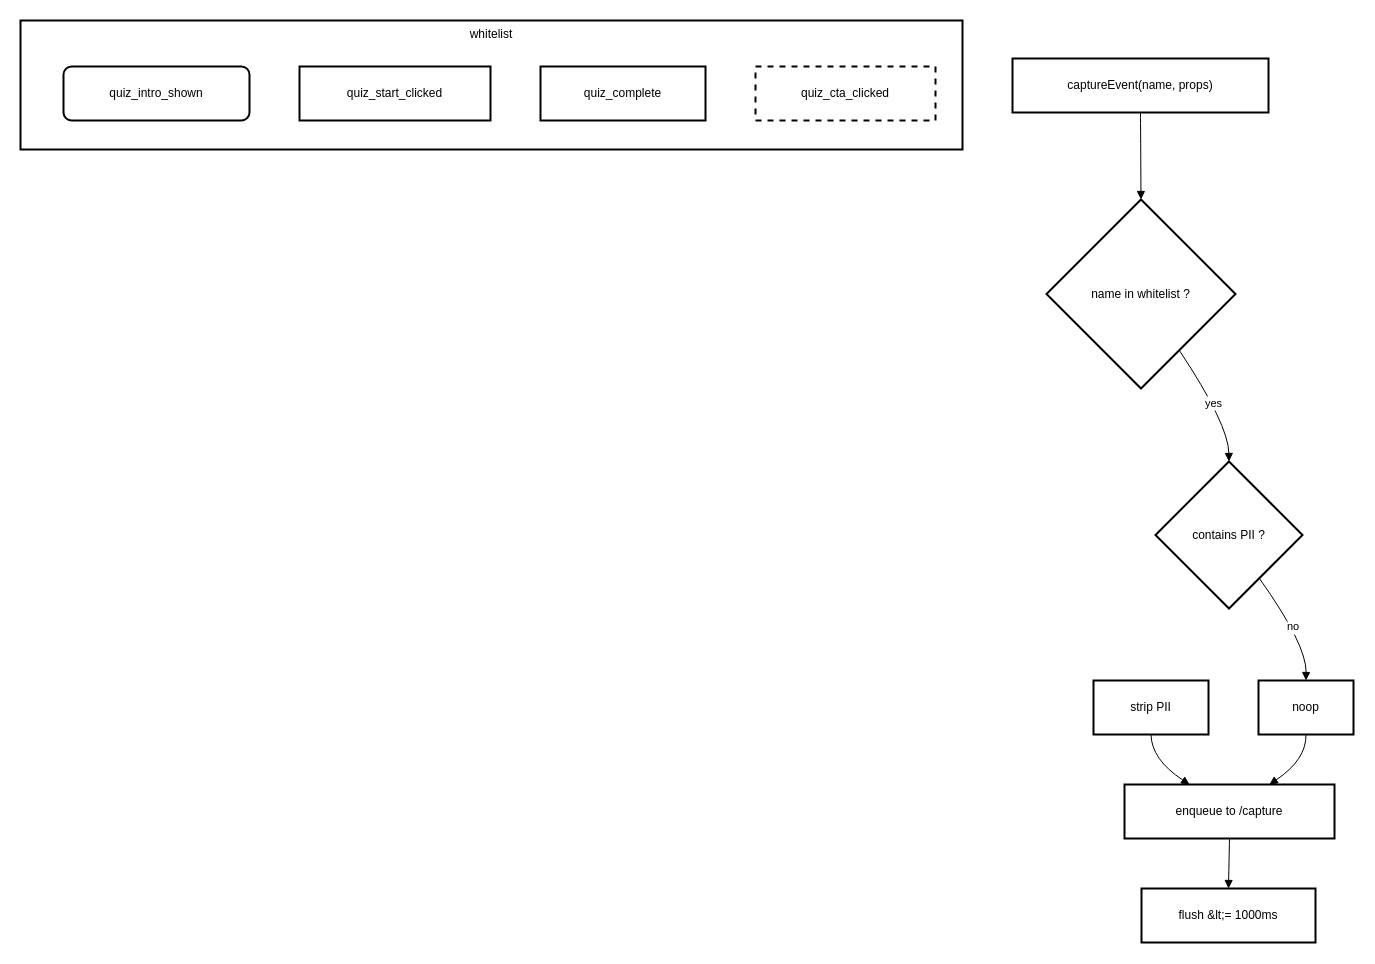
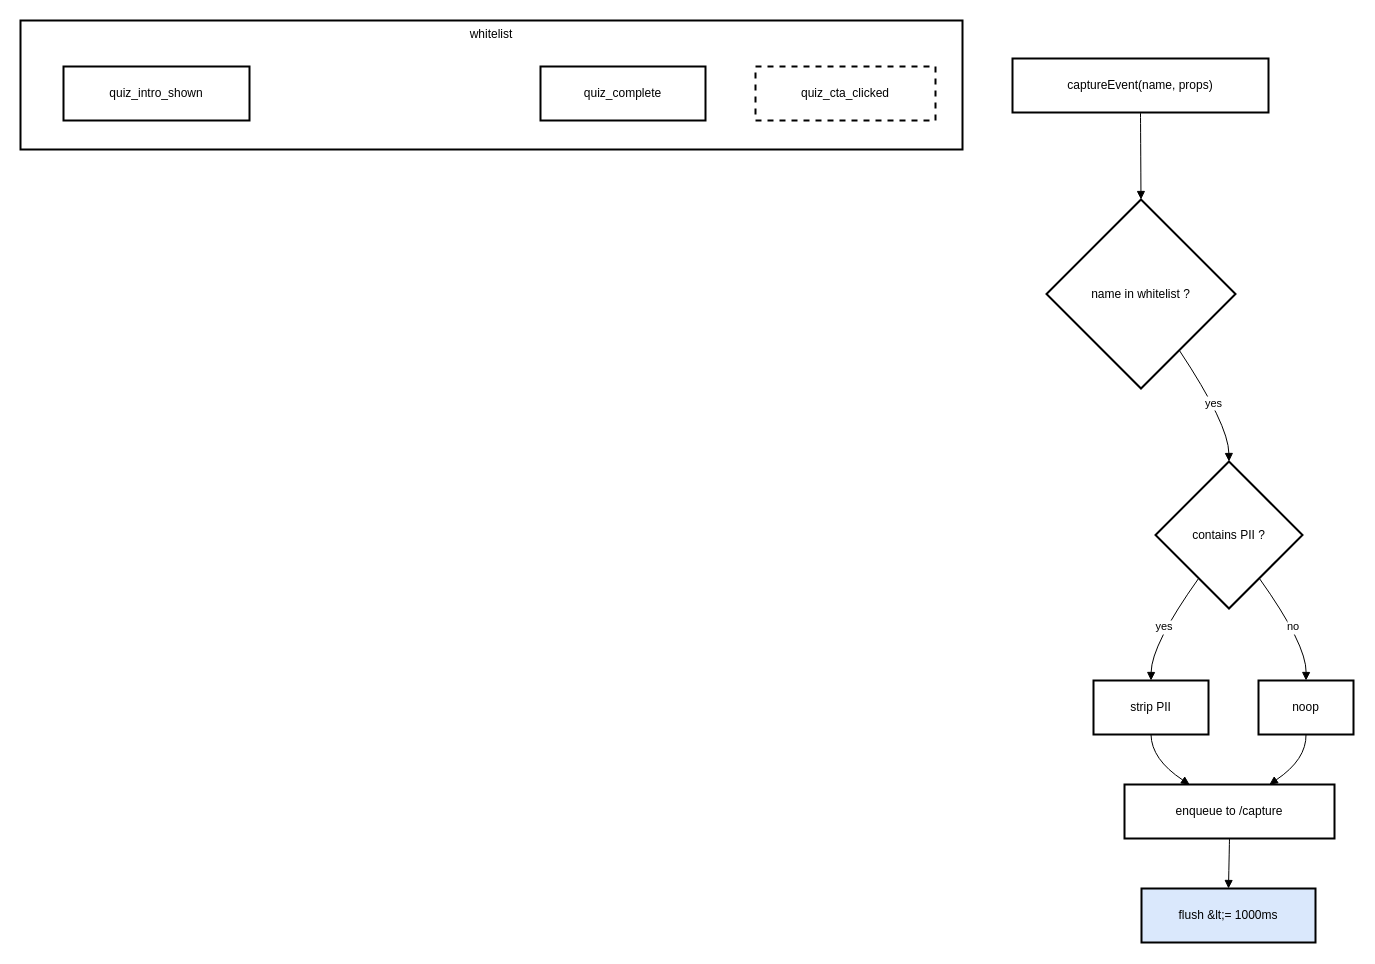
(157, 94) -> (157, 94)
(395, 94) -> none
none -> (1171, 622)
(1229, 916) -> (1229, 916)
